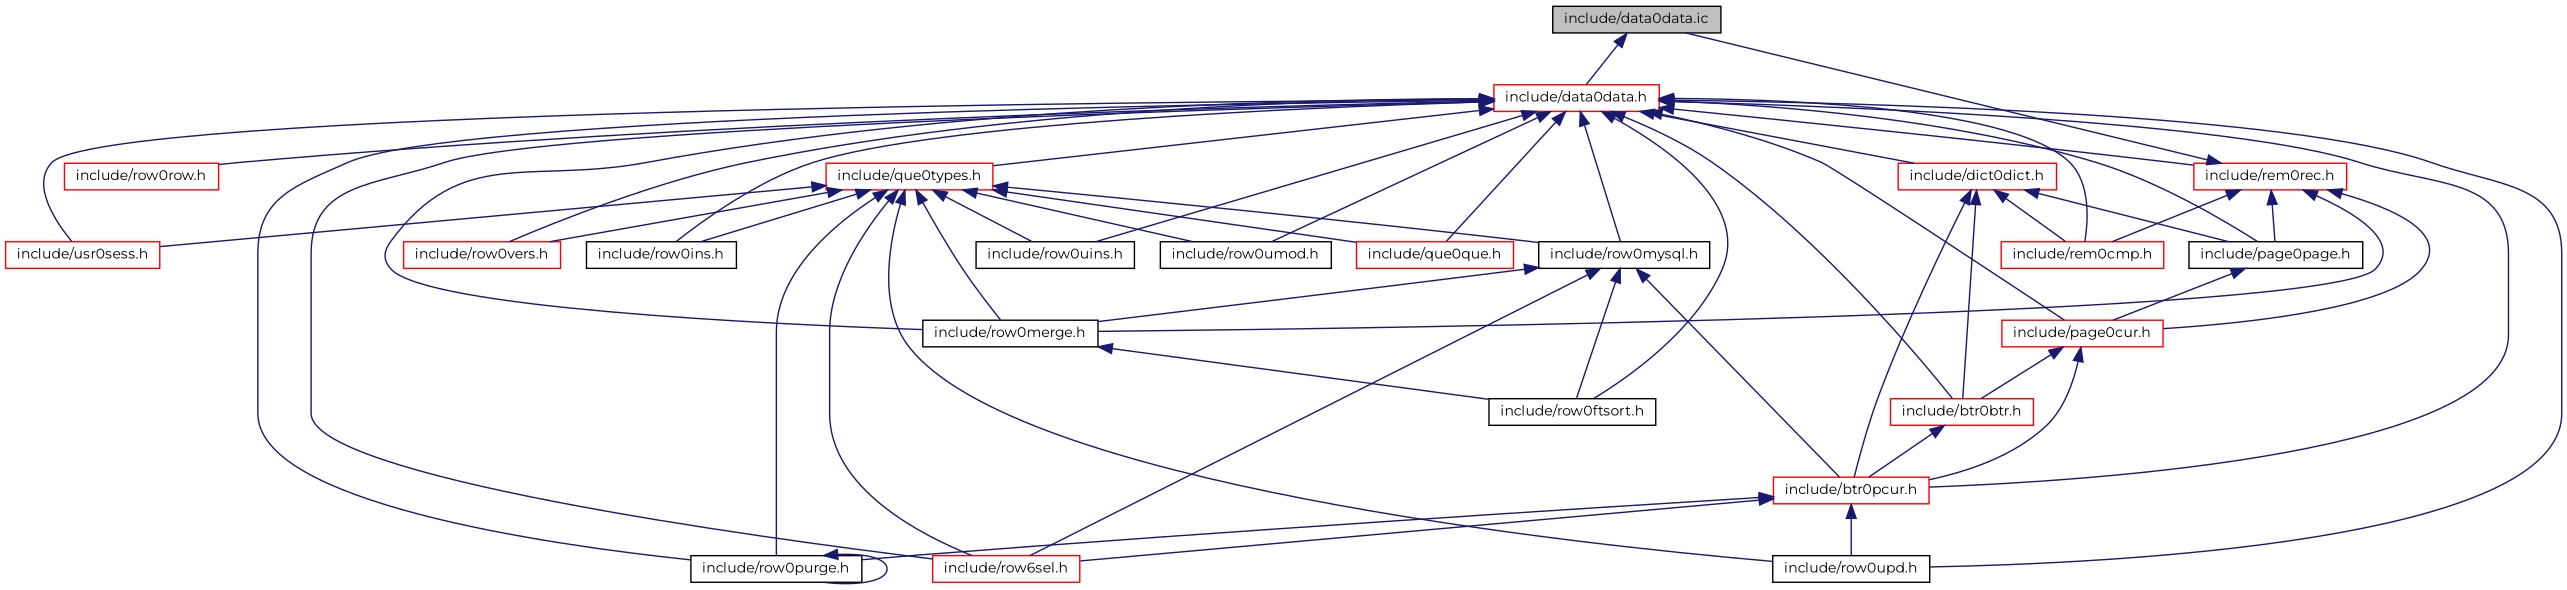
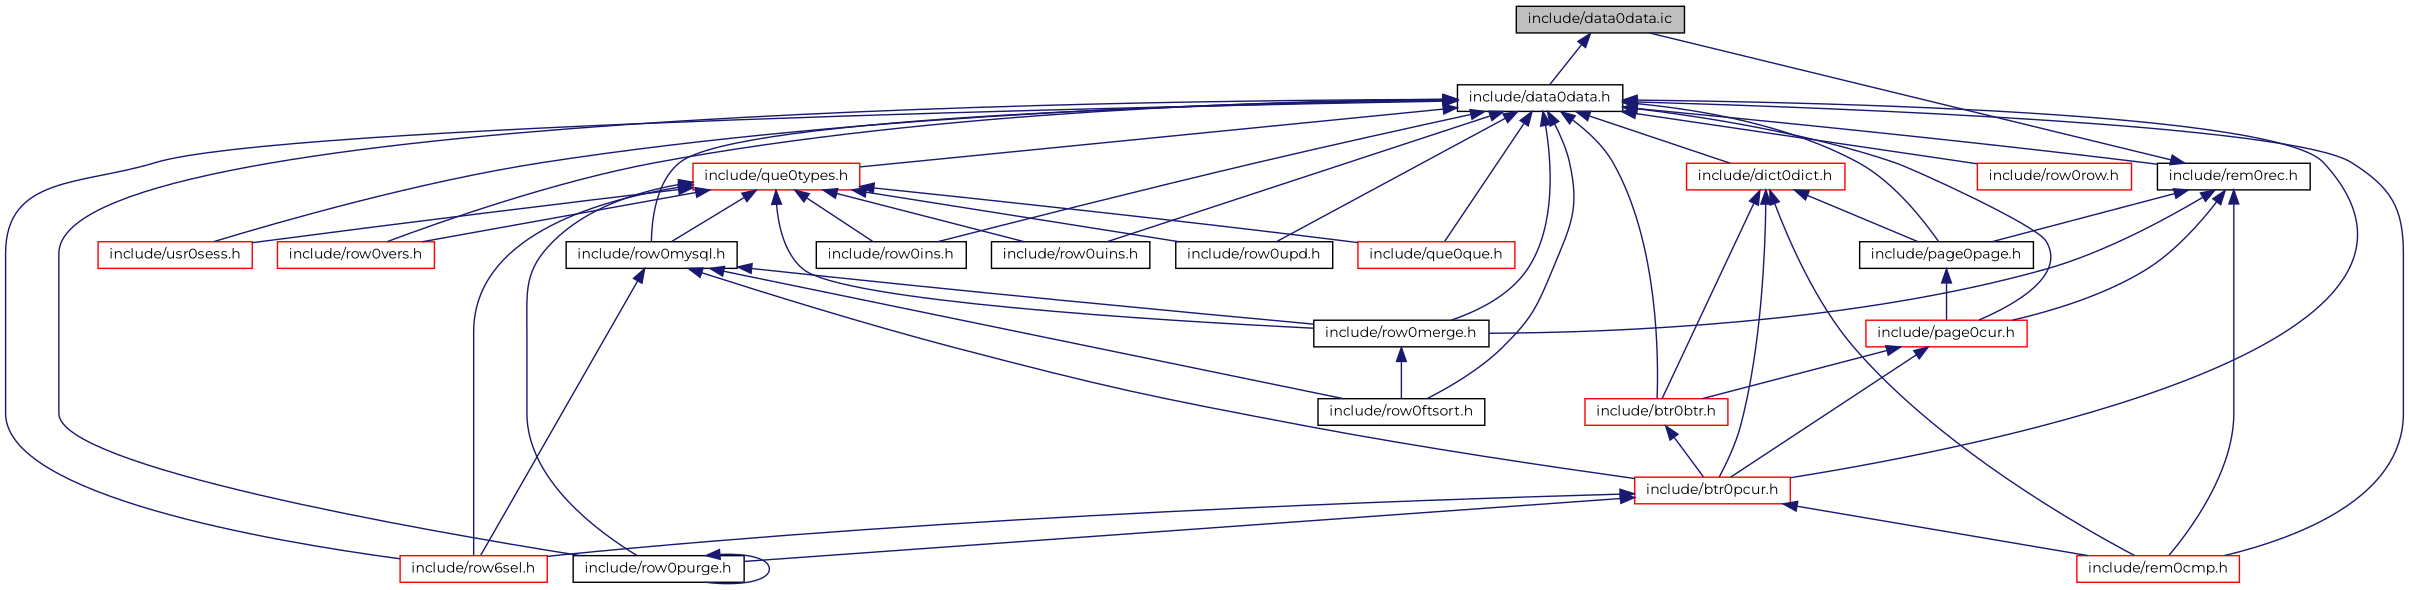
(1577, 98) -> (1540, 98)
(2270, 177) -> (2234, 177)
(1246, 255) -> none
(1851, 537) -> (1943, 531)
